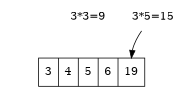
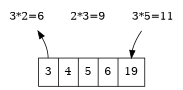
none -> (27, 17)
(88, 17) -> (88, 17)
(153, 17) -> (153, 17)
